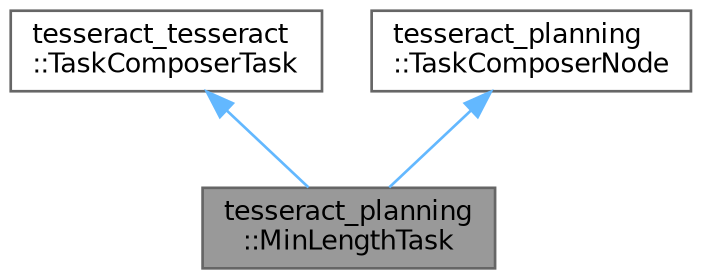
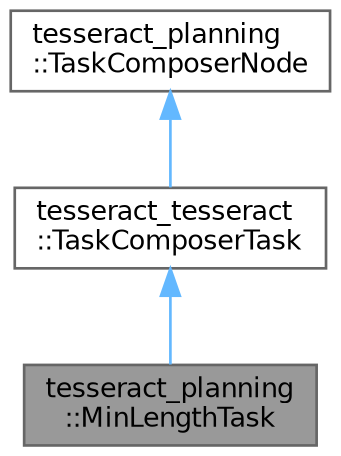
(430, 149) -> (170, 153)
